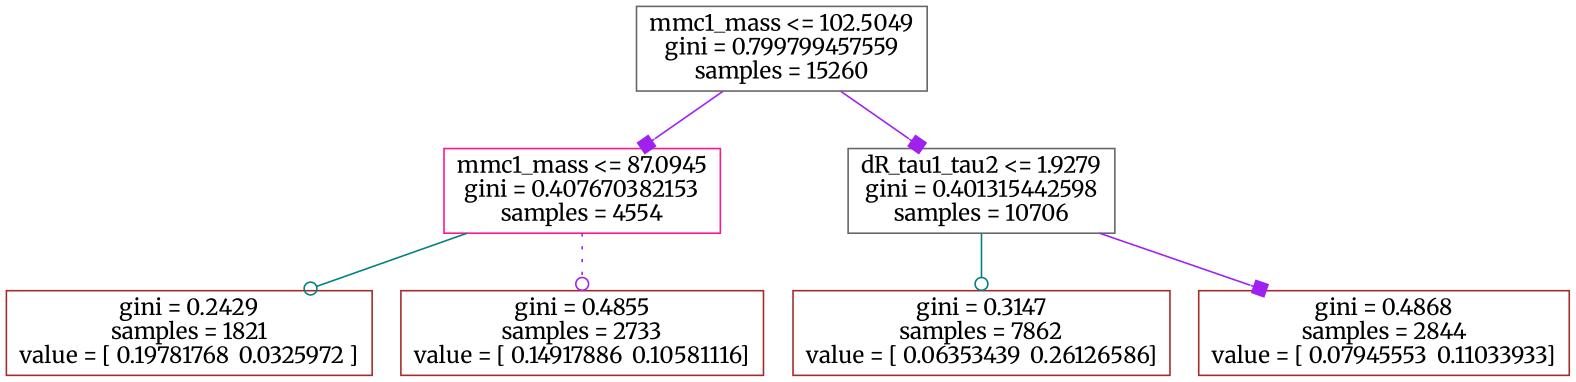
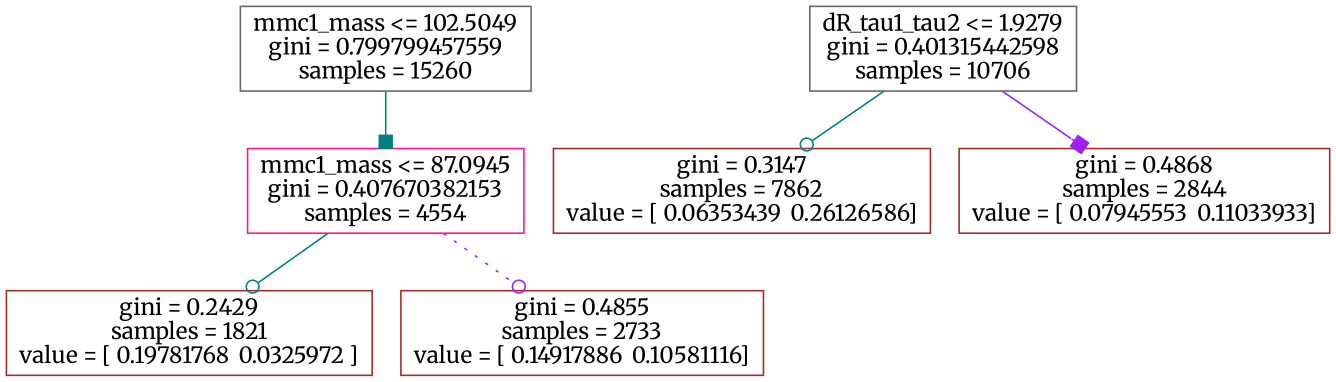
(689, 115) -> (386, 112)
(875, 115) -> none
